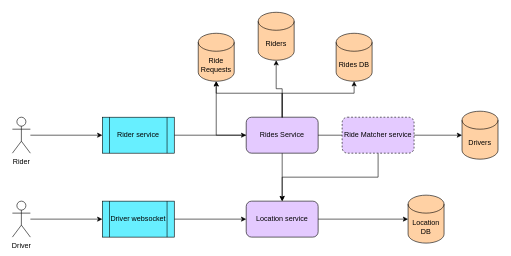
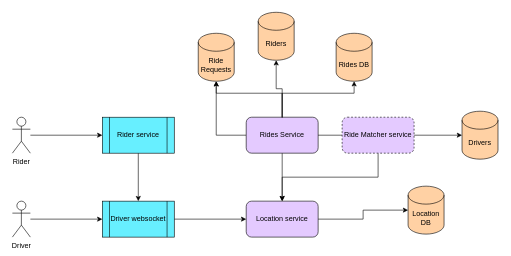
(194, 135) -> (138, 195)
(426, 219) -> (426, 210)
